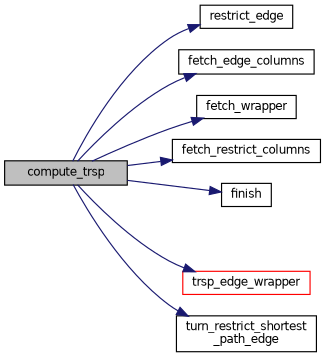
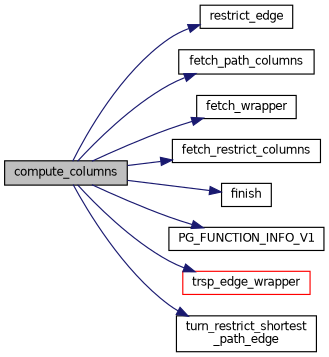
(246, 62) -> (246, 62)
(66, 173) -> (66, 173)
none -> (246, 239)
